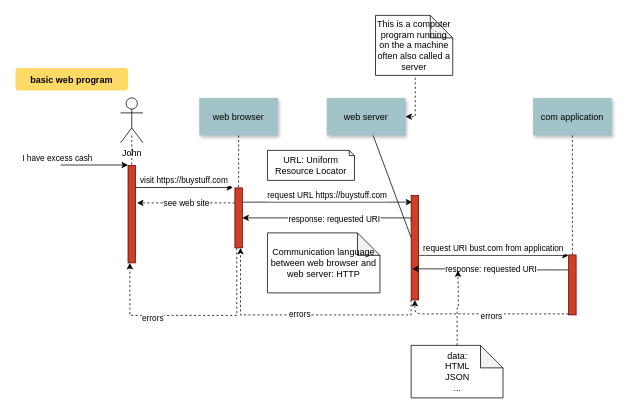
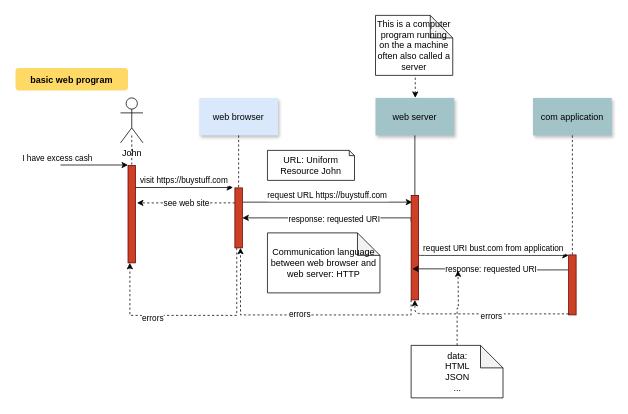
(239, 117) -> (239, 117)
(366, 117) -> (415, 117)
(311, 165) -> (311, 165)
